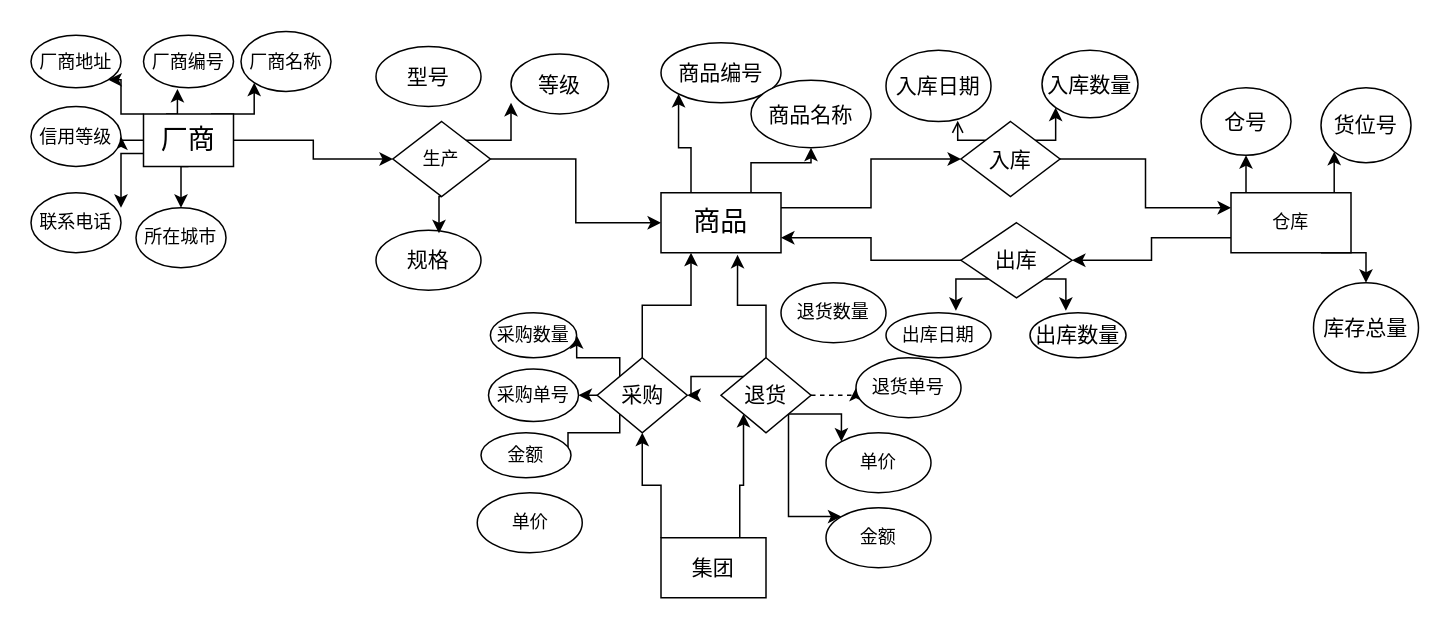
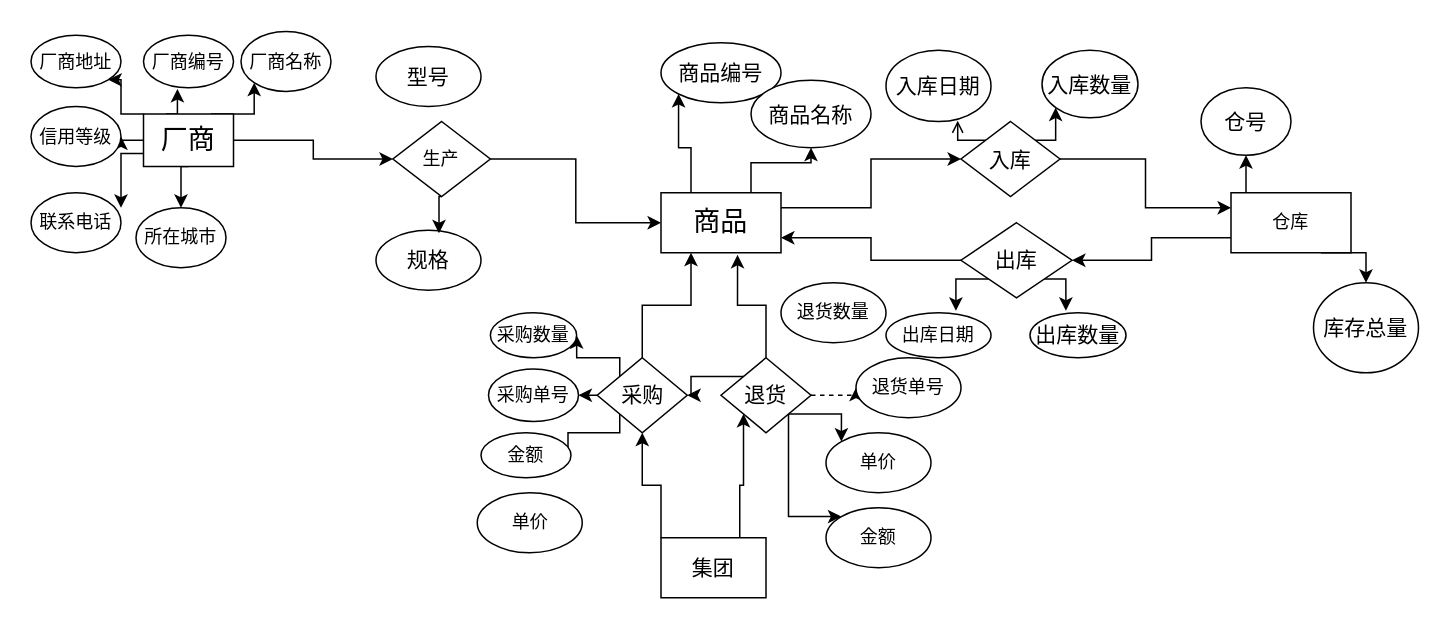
(560, 84) -> none
(1366, 125) -> none
(502, 140) -> none
(1334, 179) -> none
